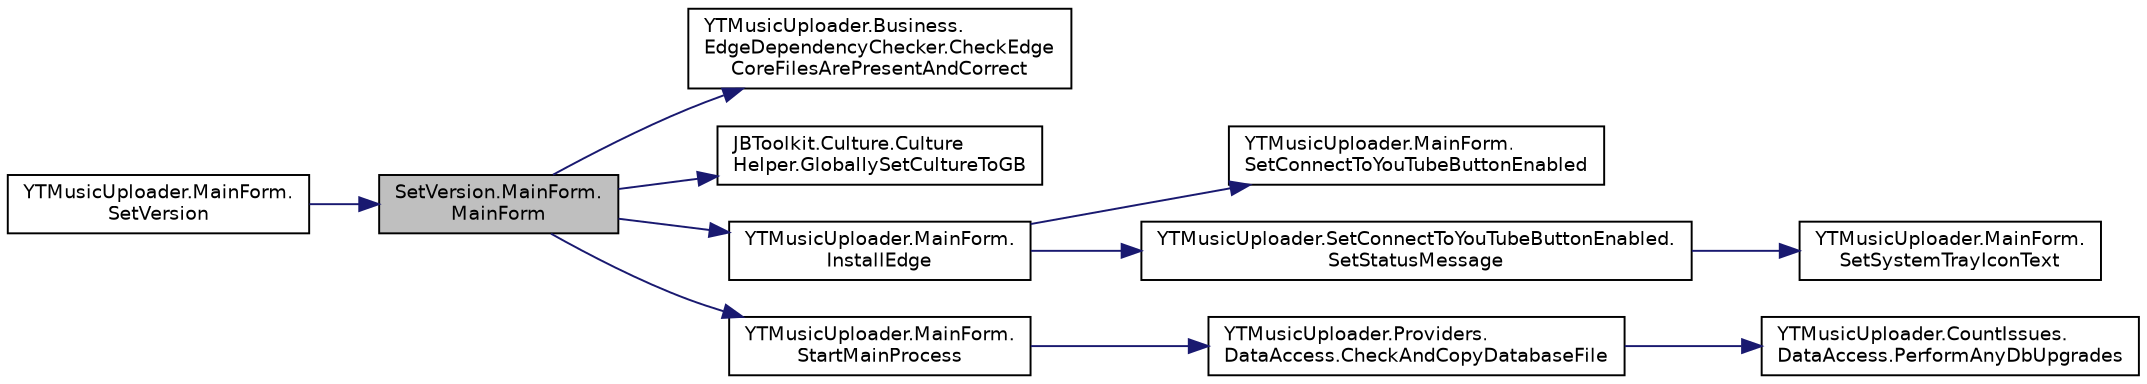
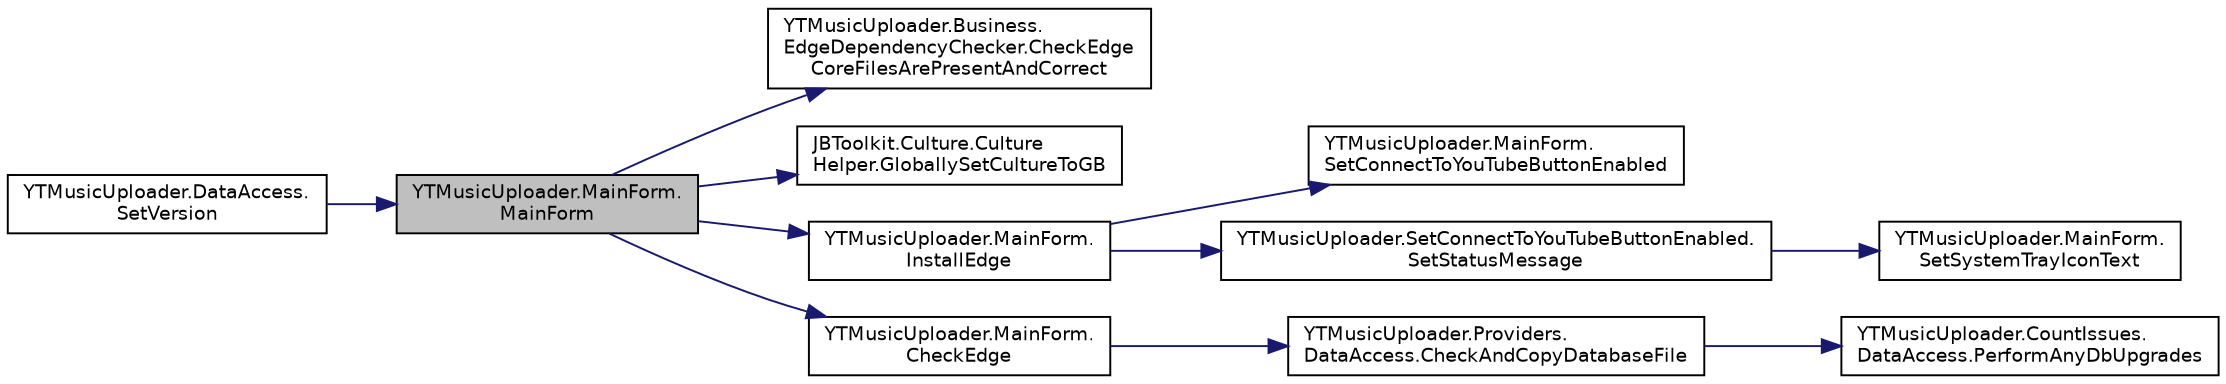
(158, 204) -> (167, 204)
(499, 204) -> (547, 204)
(880, 346) -> (960, 346)
